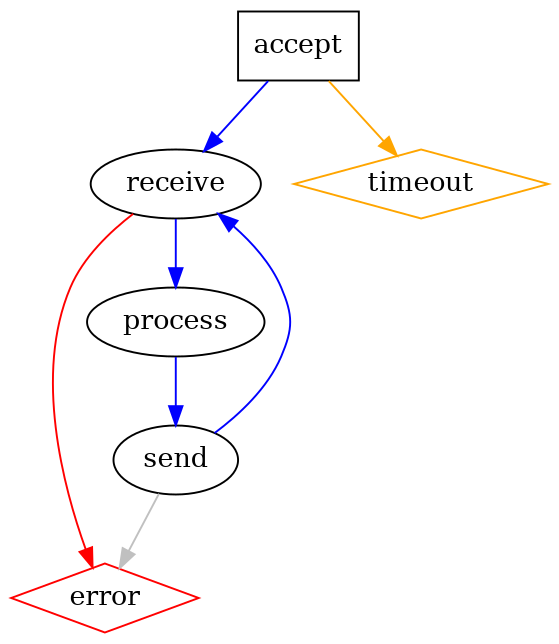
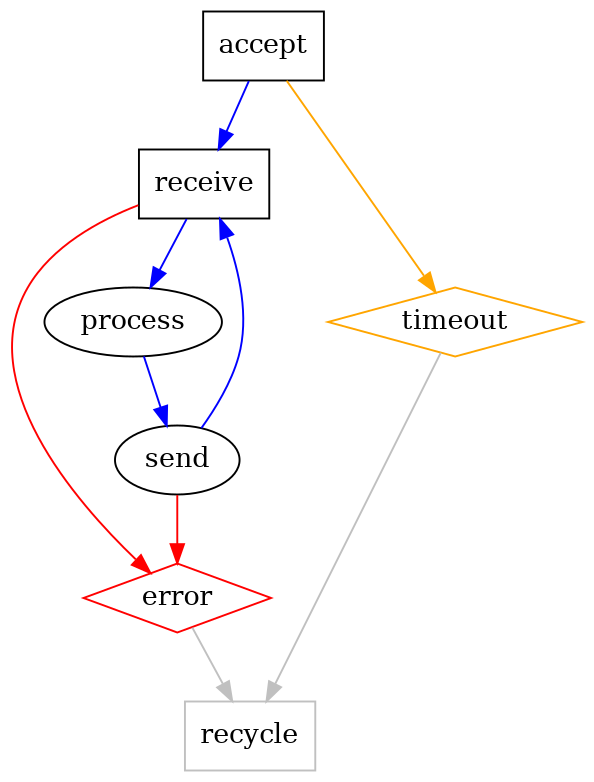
(176, 184) -> (204, 184)
(144, 522) -> (177, 520)
none -> (250, 736)
